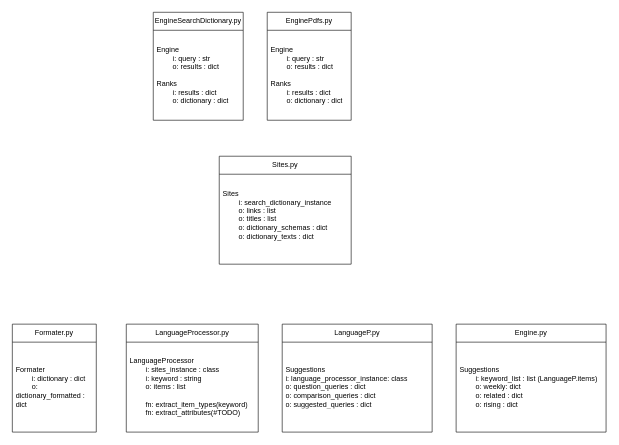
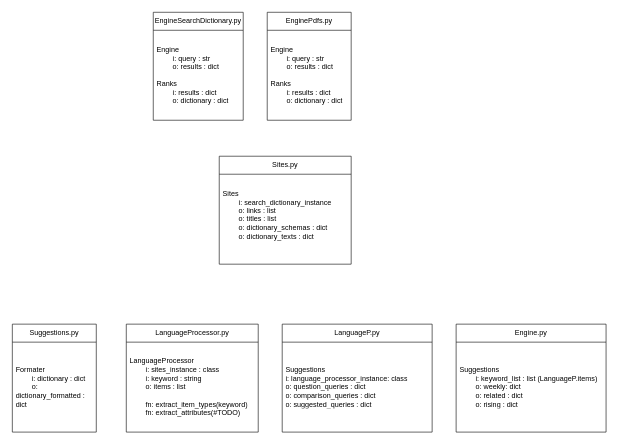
(54, 333) -> (54, 333)
